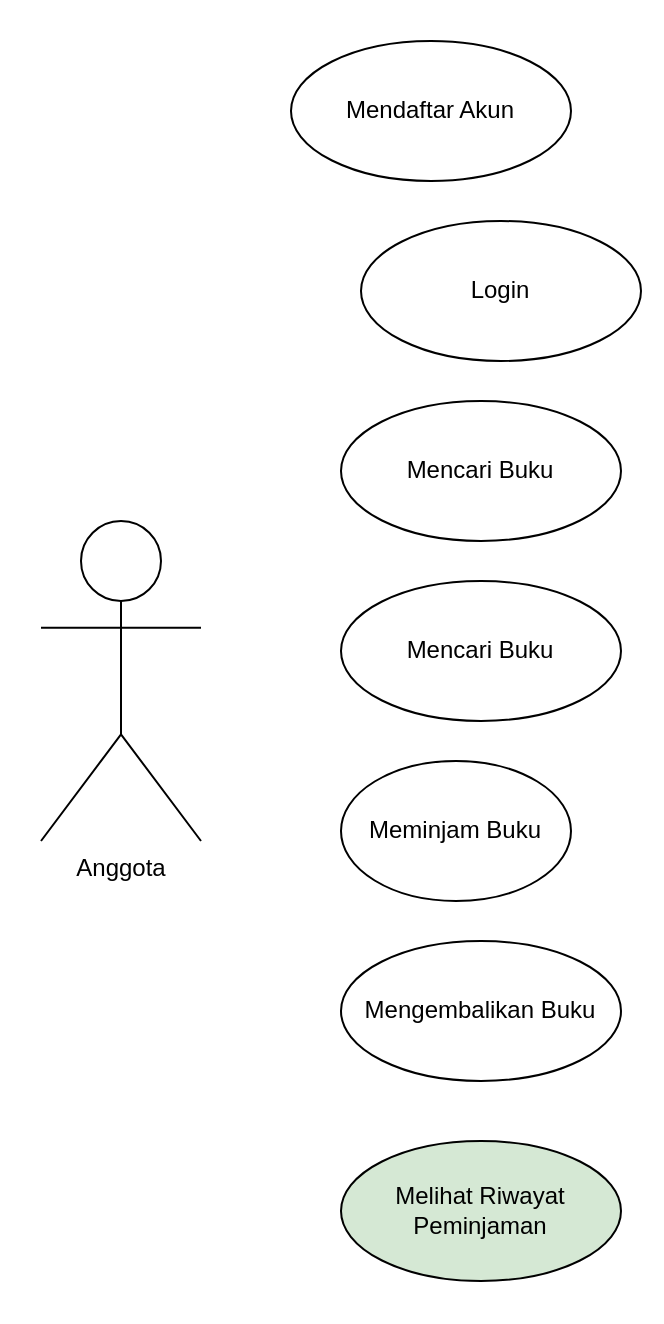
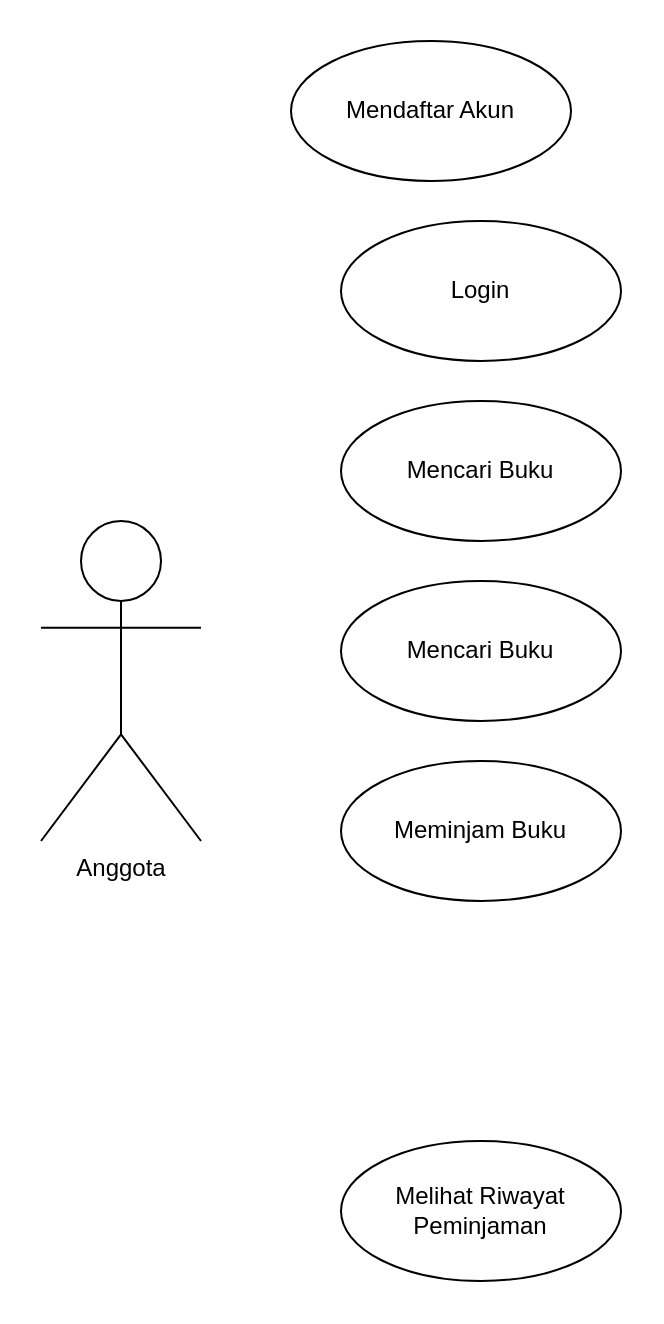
(501, 291) -> (481, 291)
(456, 831) -> (481, 831)
(481, 1011) -> none
(481, 1211) -> (481, 1211)
